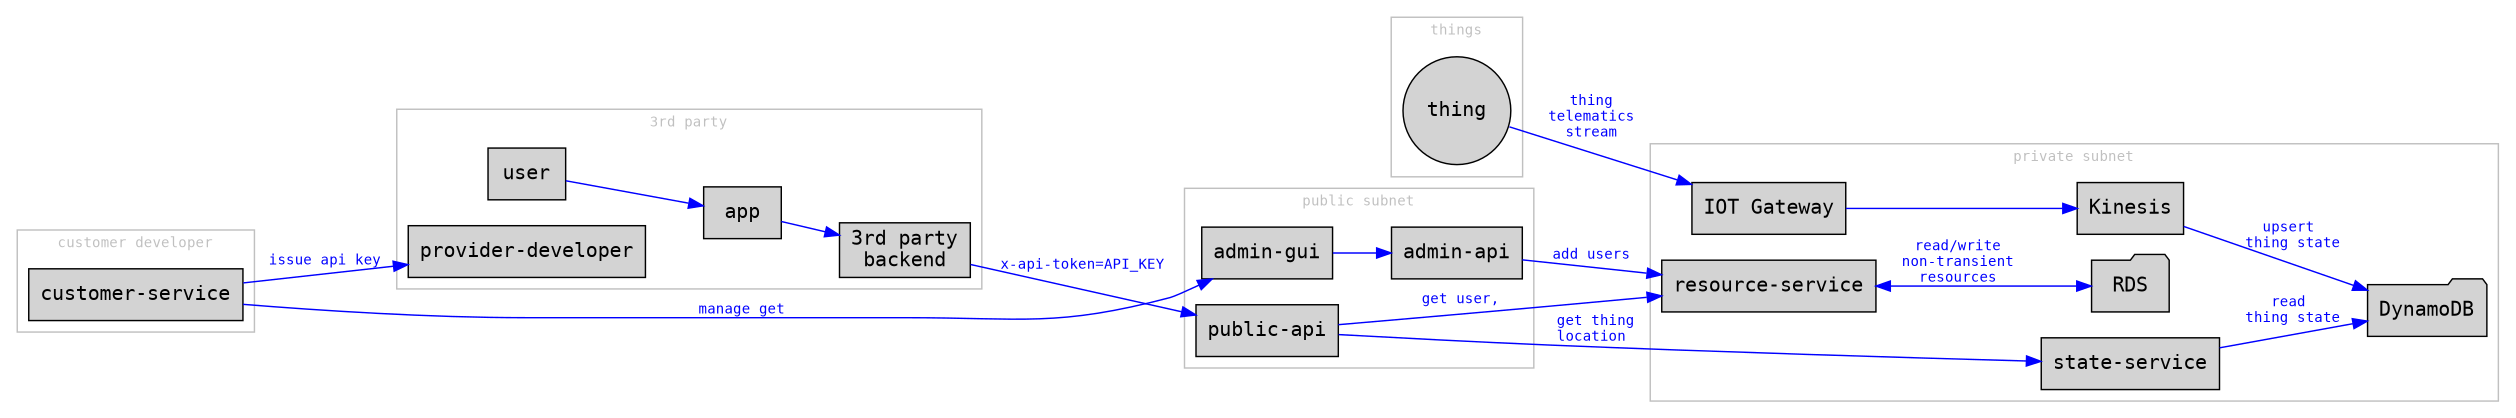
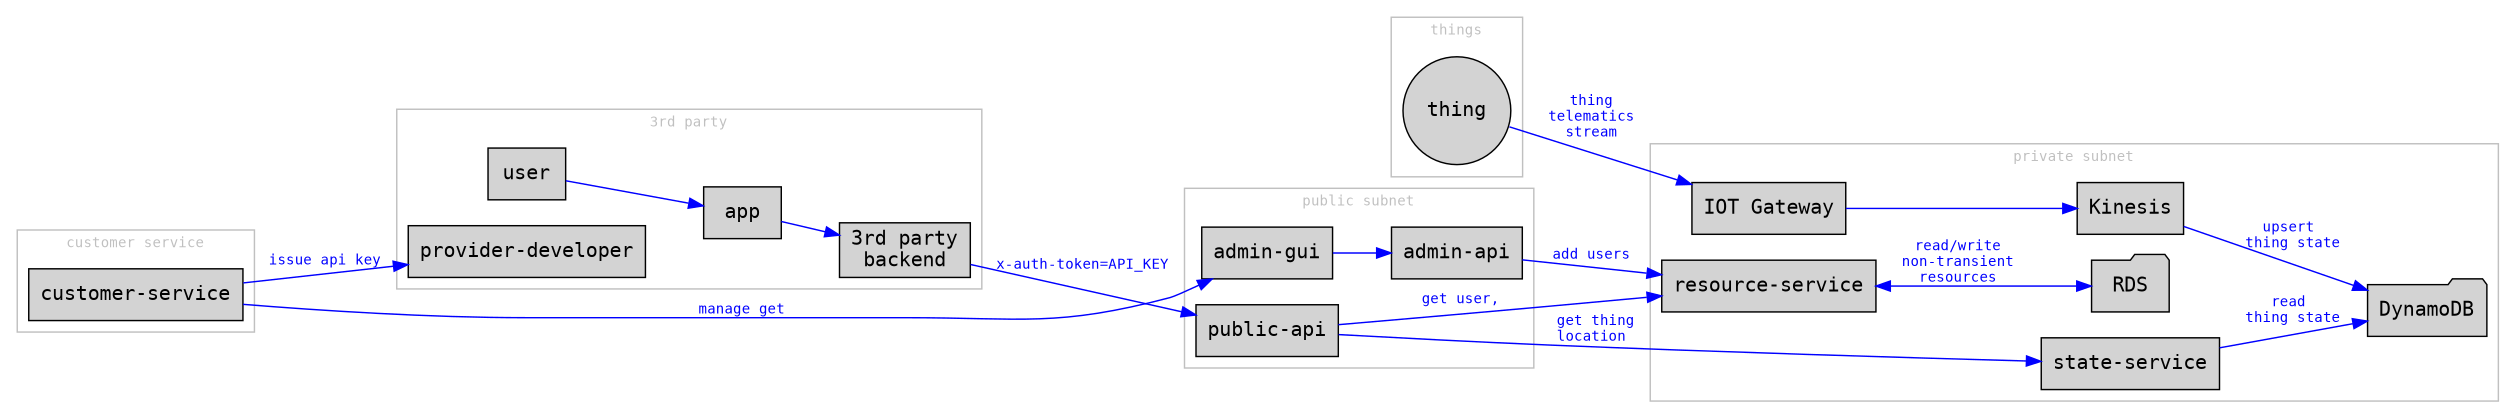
(136, 244) -> (136, 244)
(1083, 265) -> (1083, 265)
